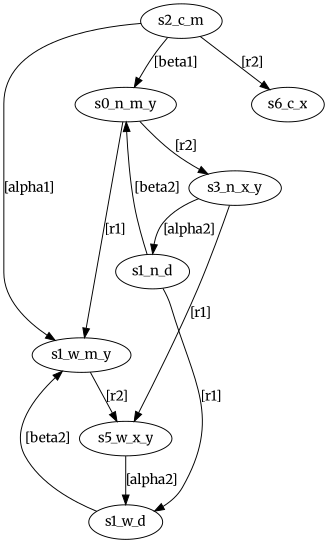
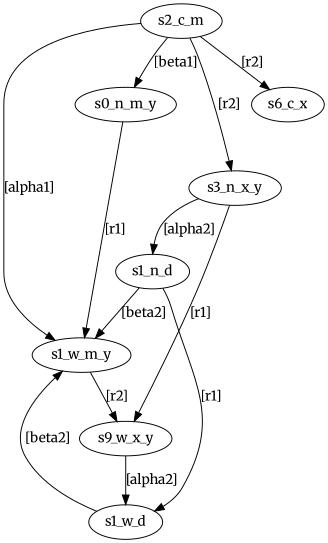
(168, 148) -> (212, 99)
(132, 194) -> (120, 309)
(126, 439) -> (126, 439)
